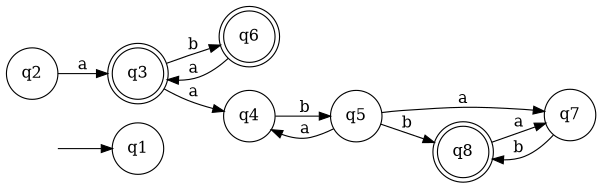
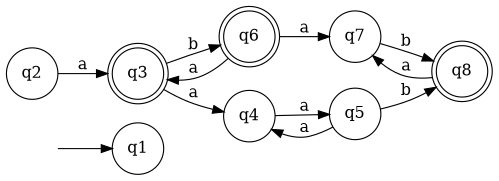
(457, 107) -> (299, 37)
(305, 108) -> (304, 107)
